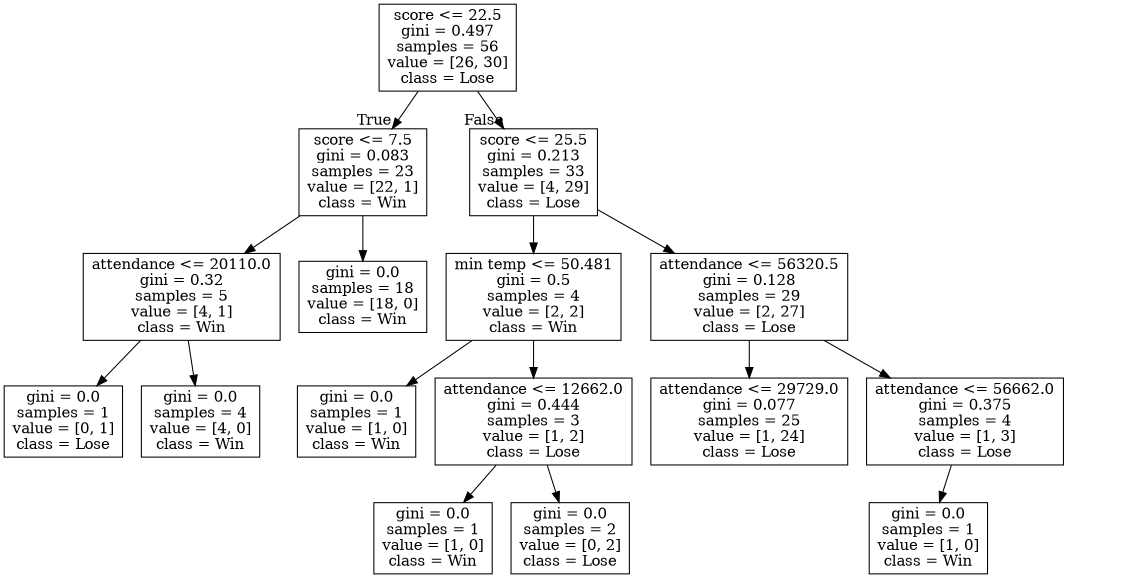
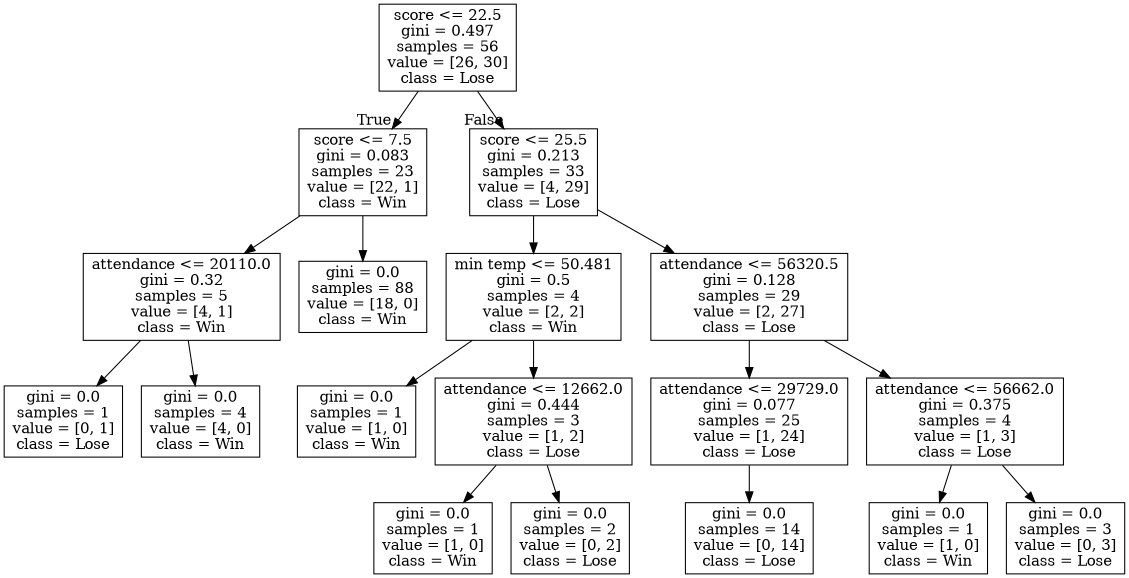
(363, 297) -> (363, 297)
none -> (749, 538)
none -> (1066, 538)
